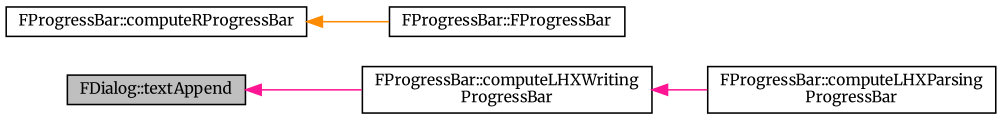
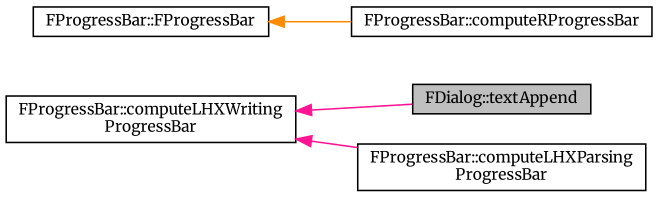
(356, 22) -> (318, 22)
(312, 90) -> (362, 107)
